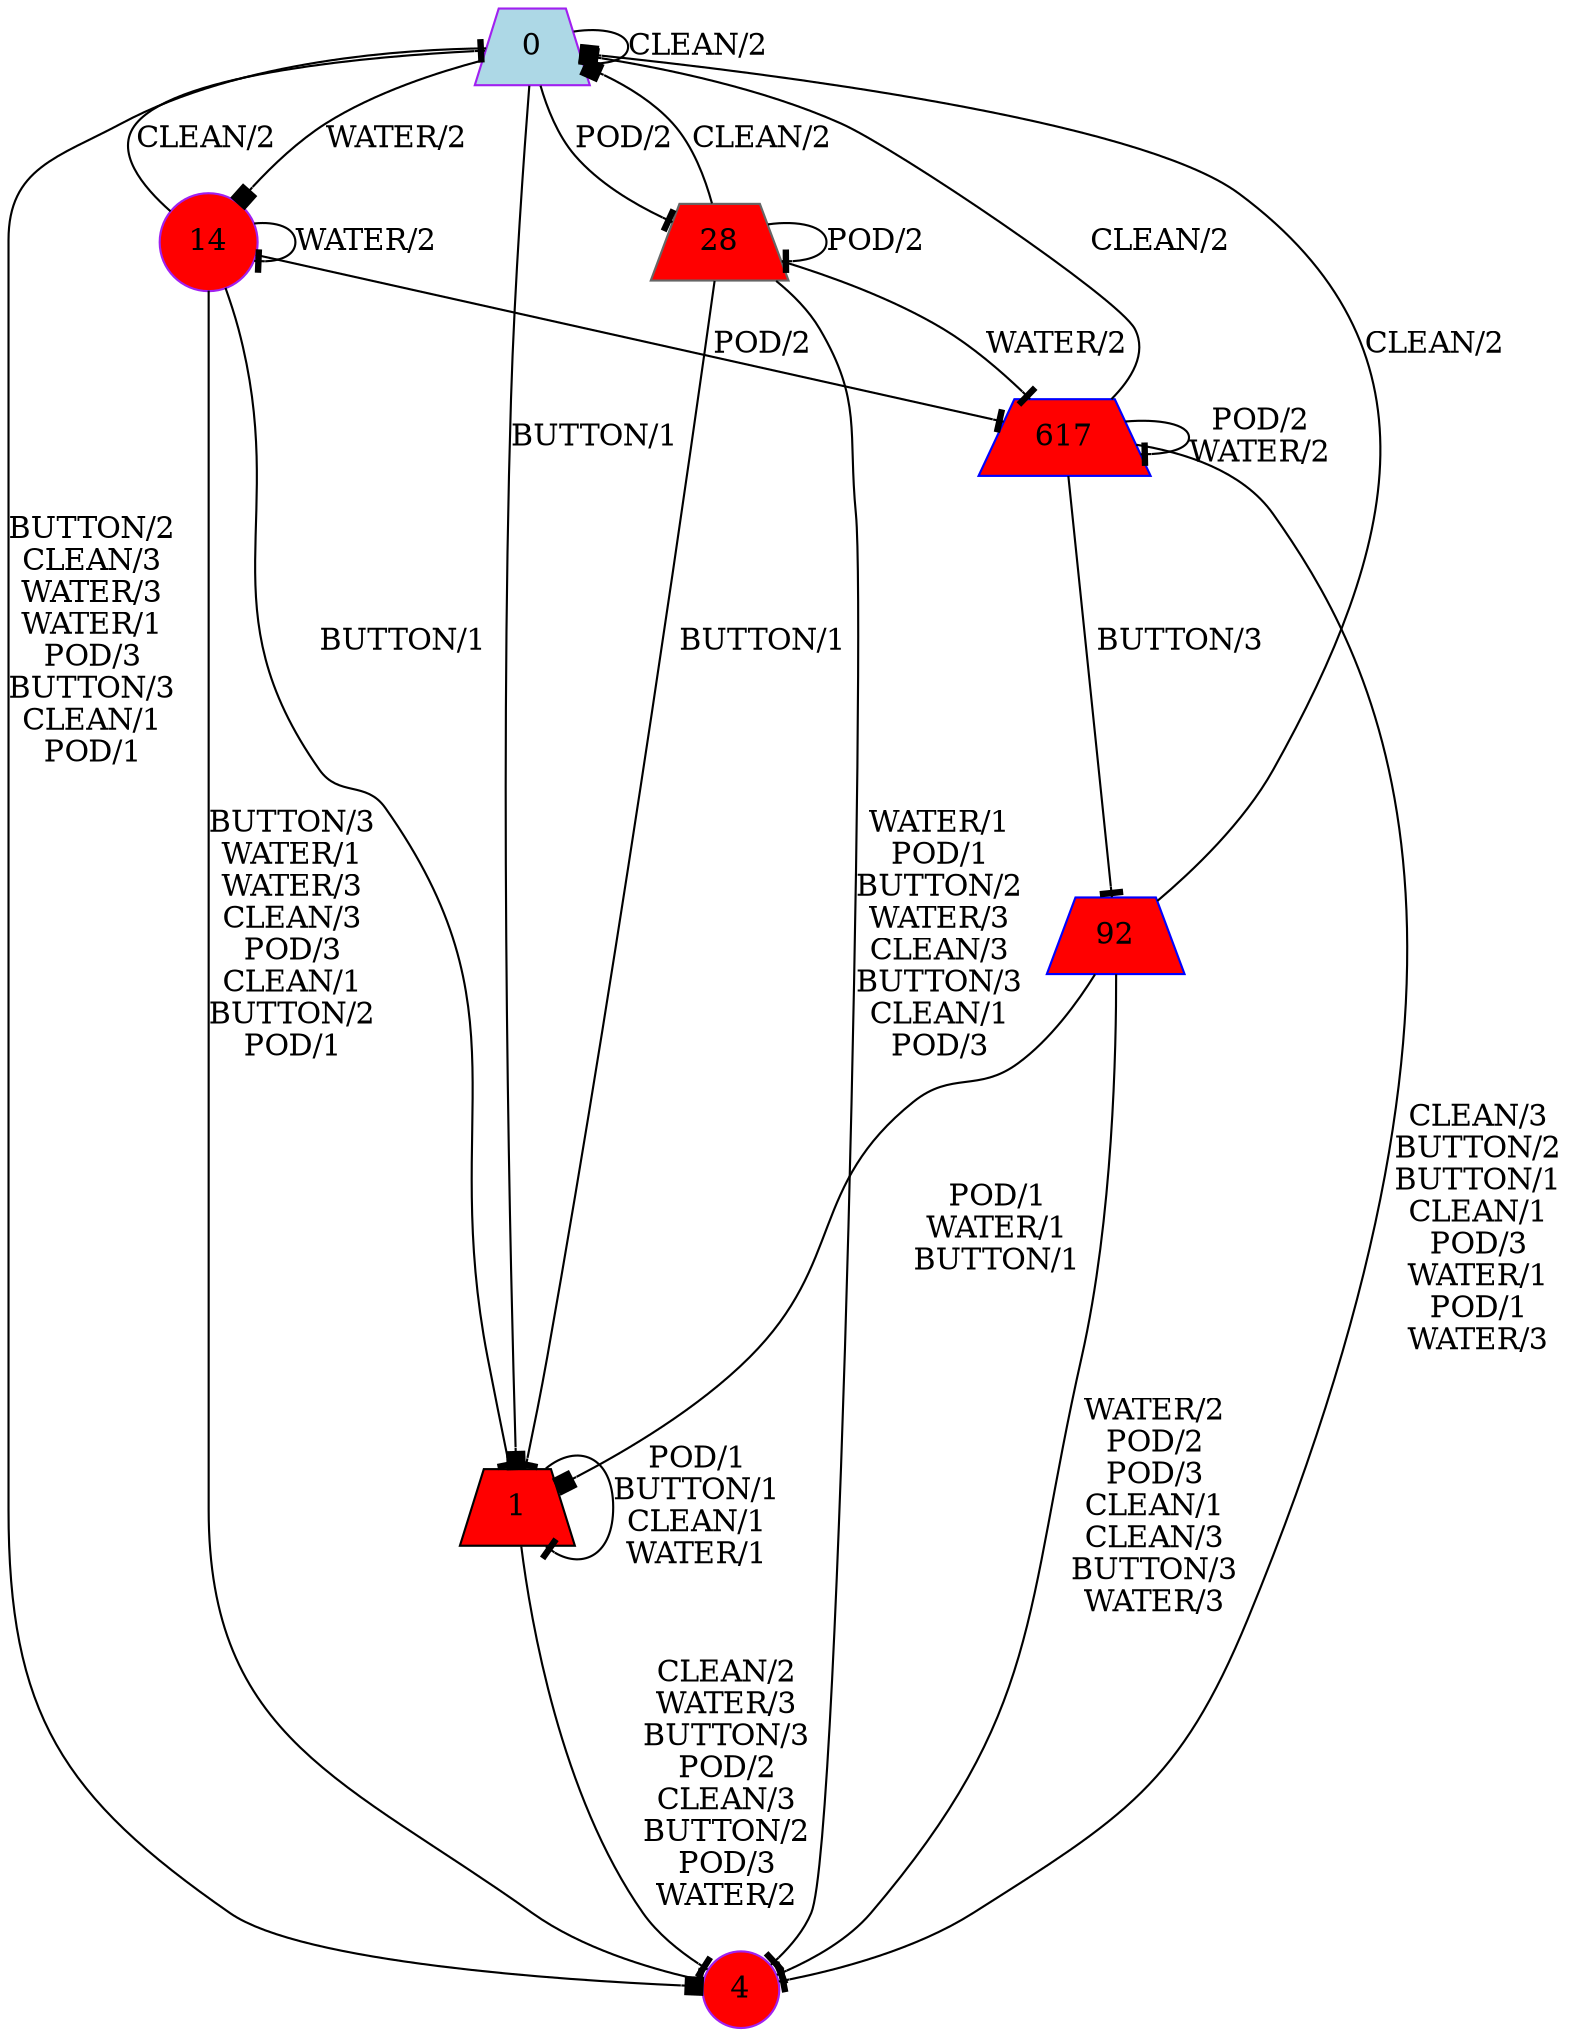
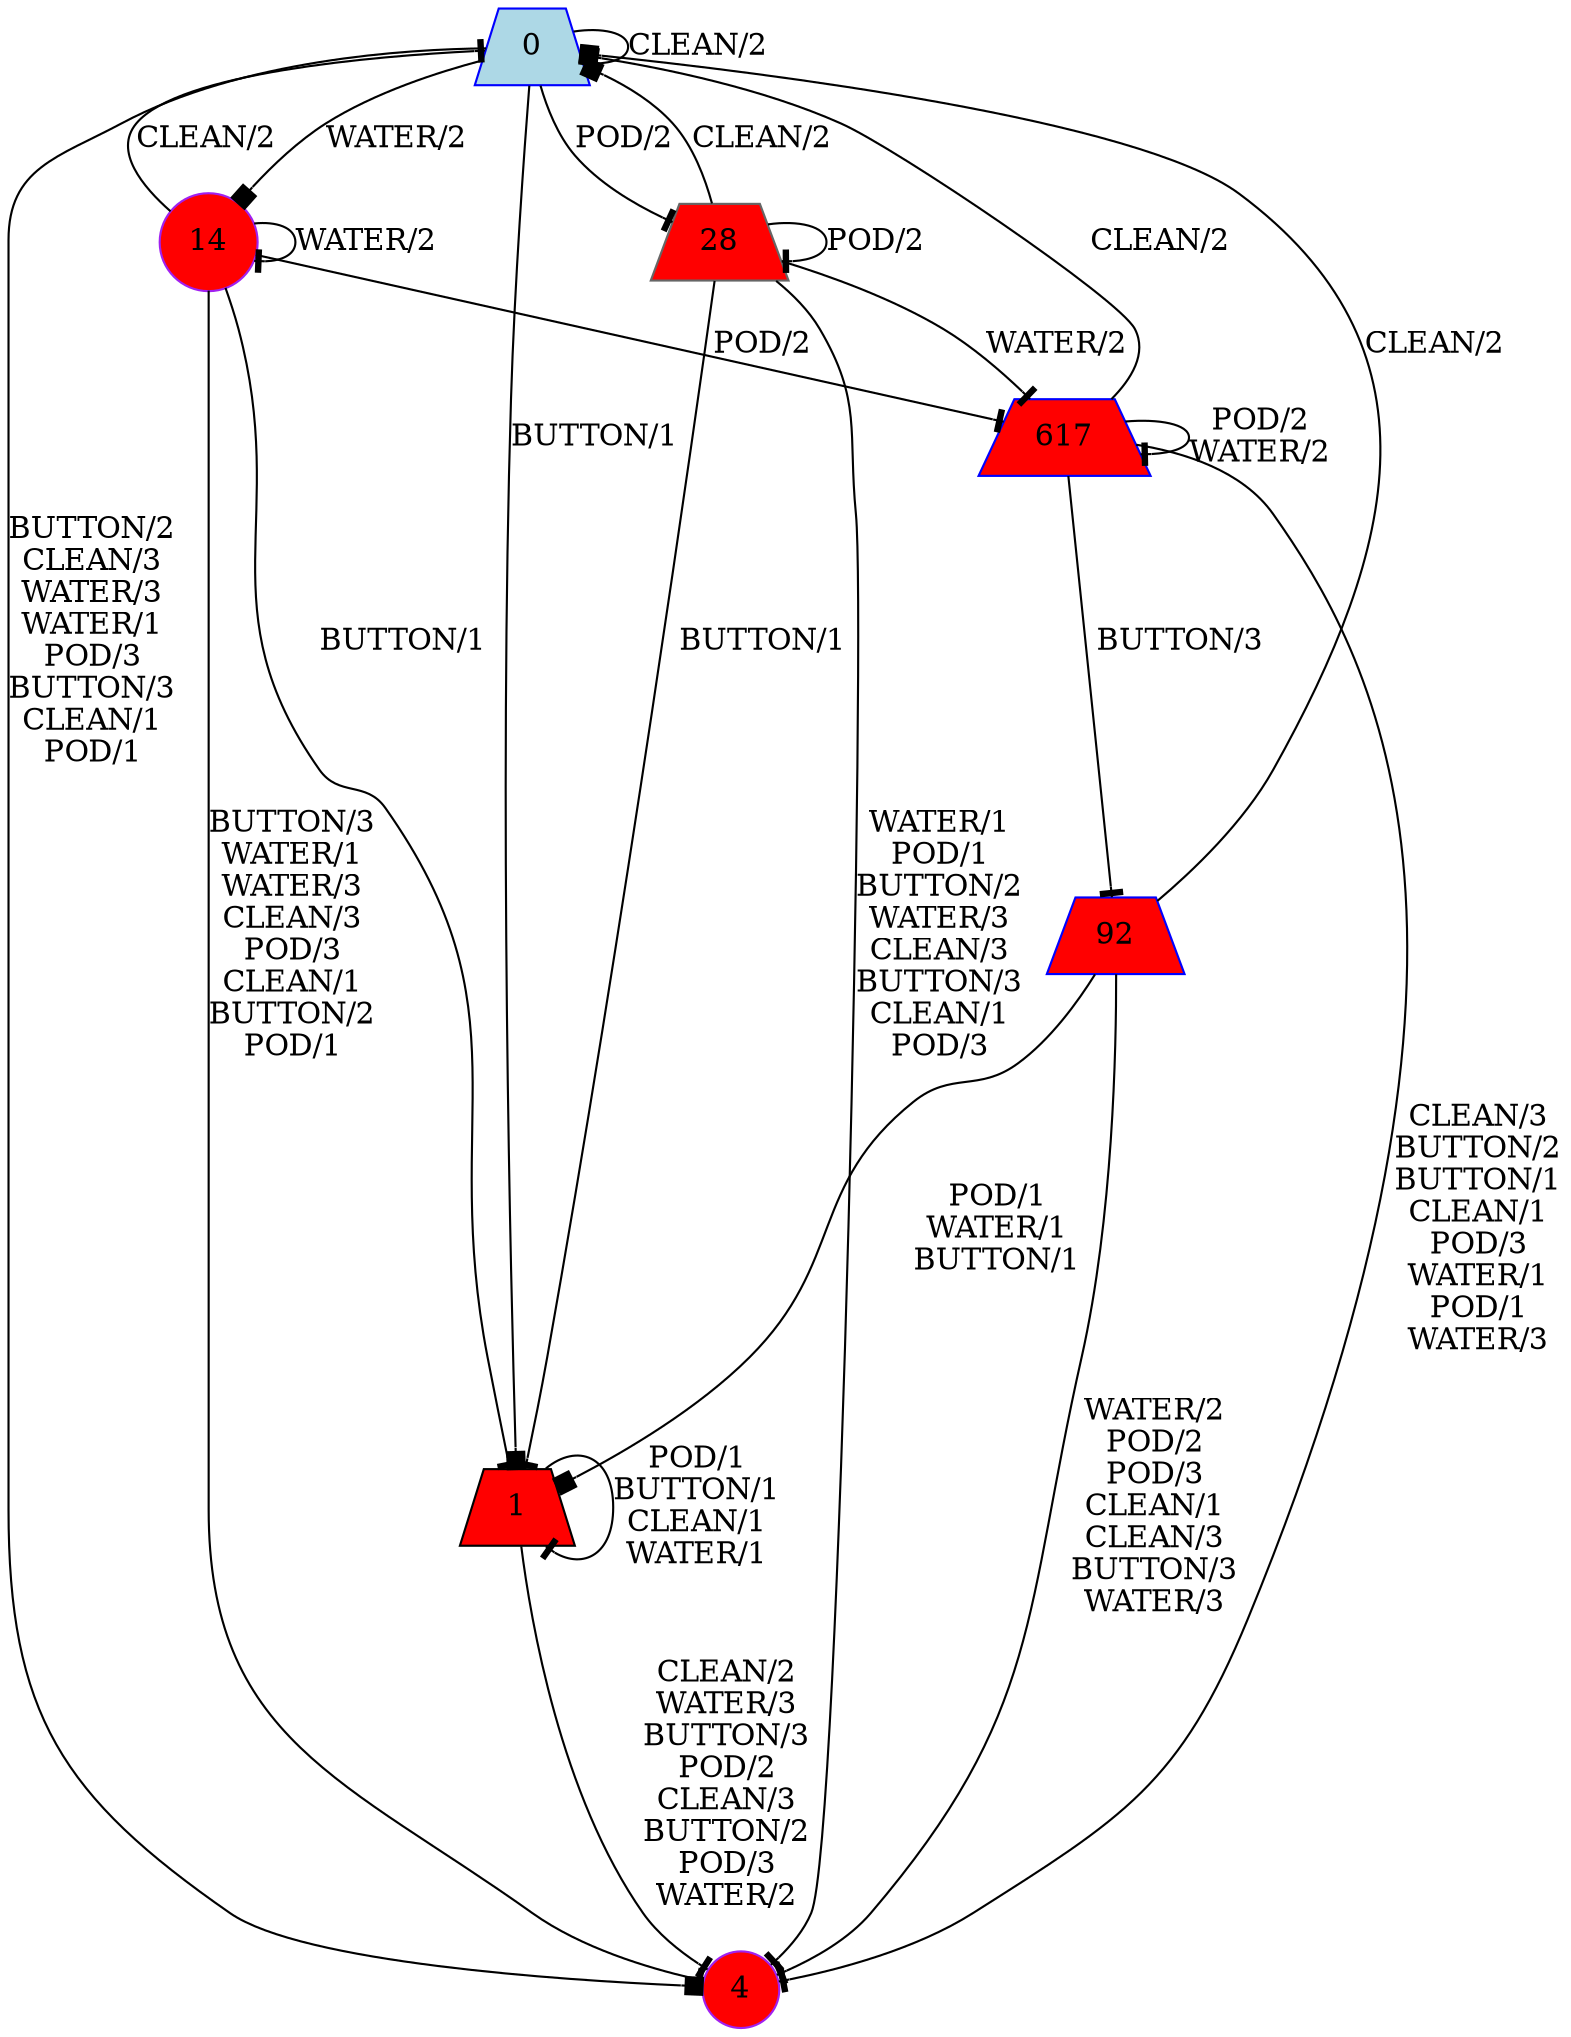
(532, 47) -> (532, 47)
